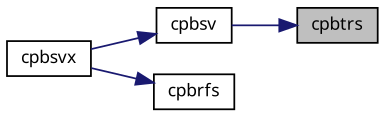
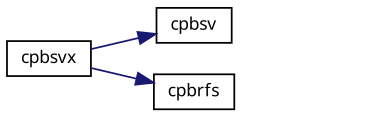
(337, 25) -> none
